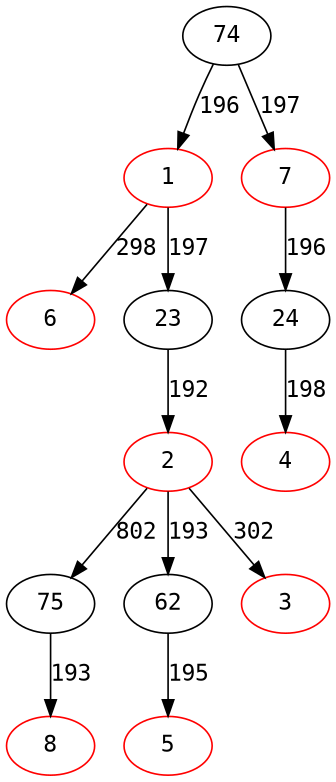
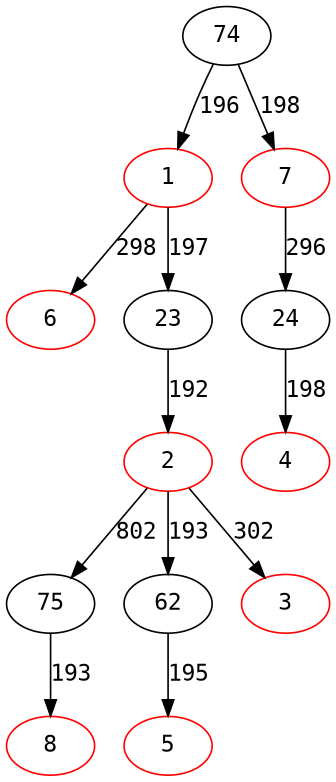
(280, 107) -> (280, 107)
(306, 249) -> (306, 249)
